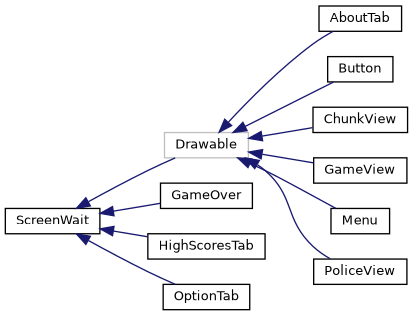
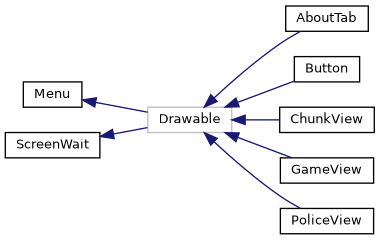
(293, 185) -> (122, 107)
(206, 196) -> none
(206, 246) -> none
(206, 297) -> none
